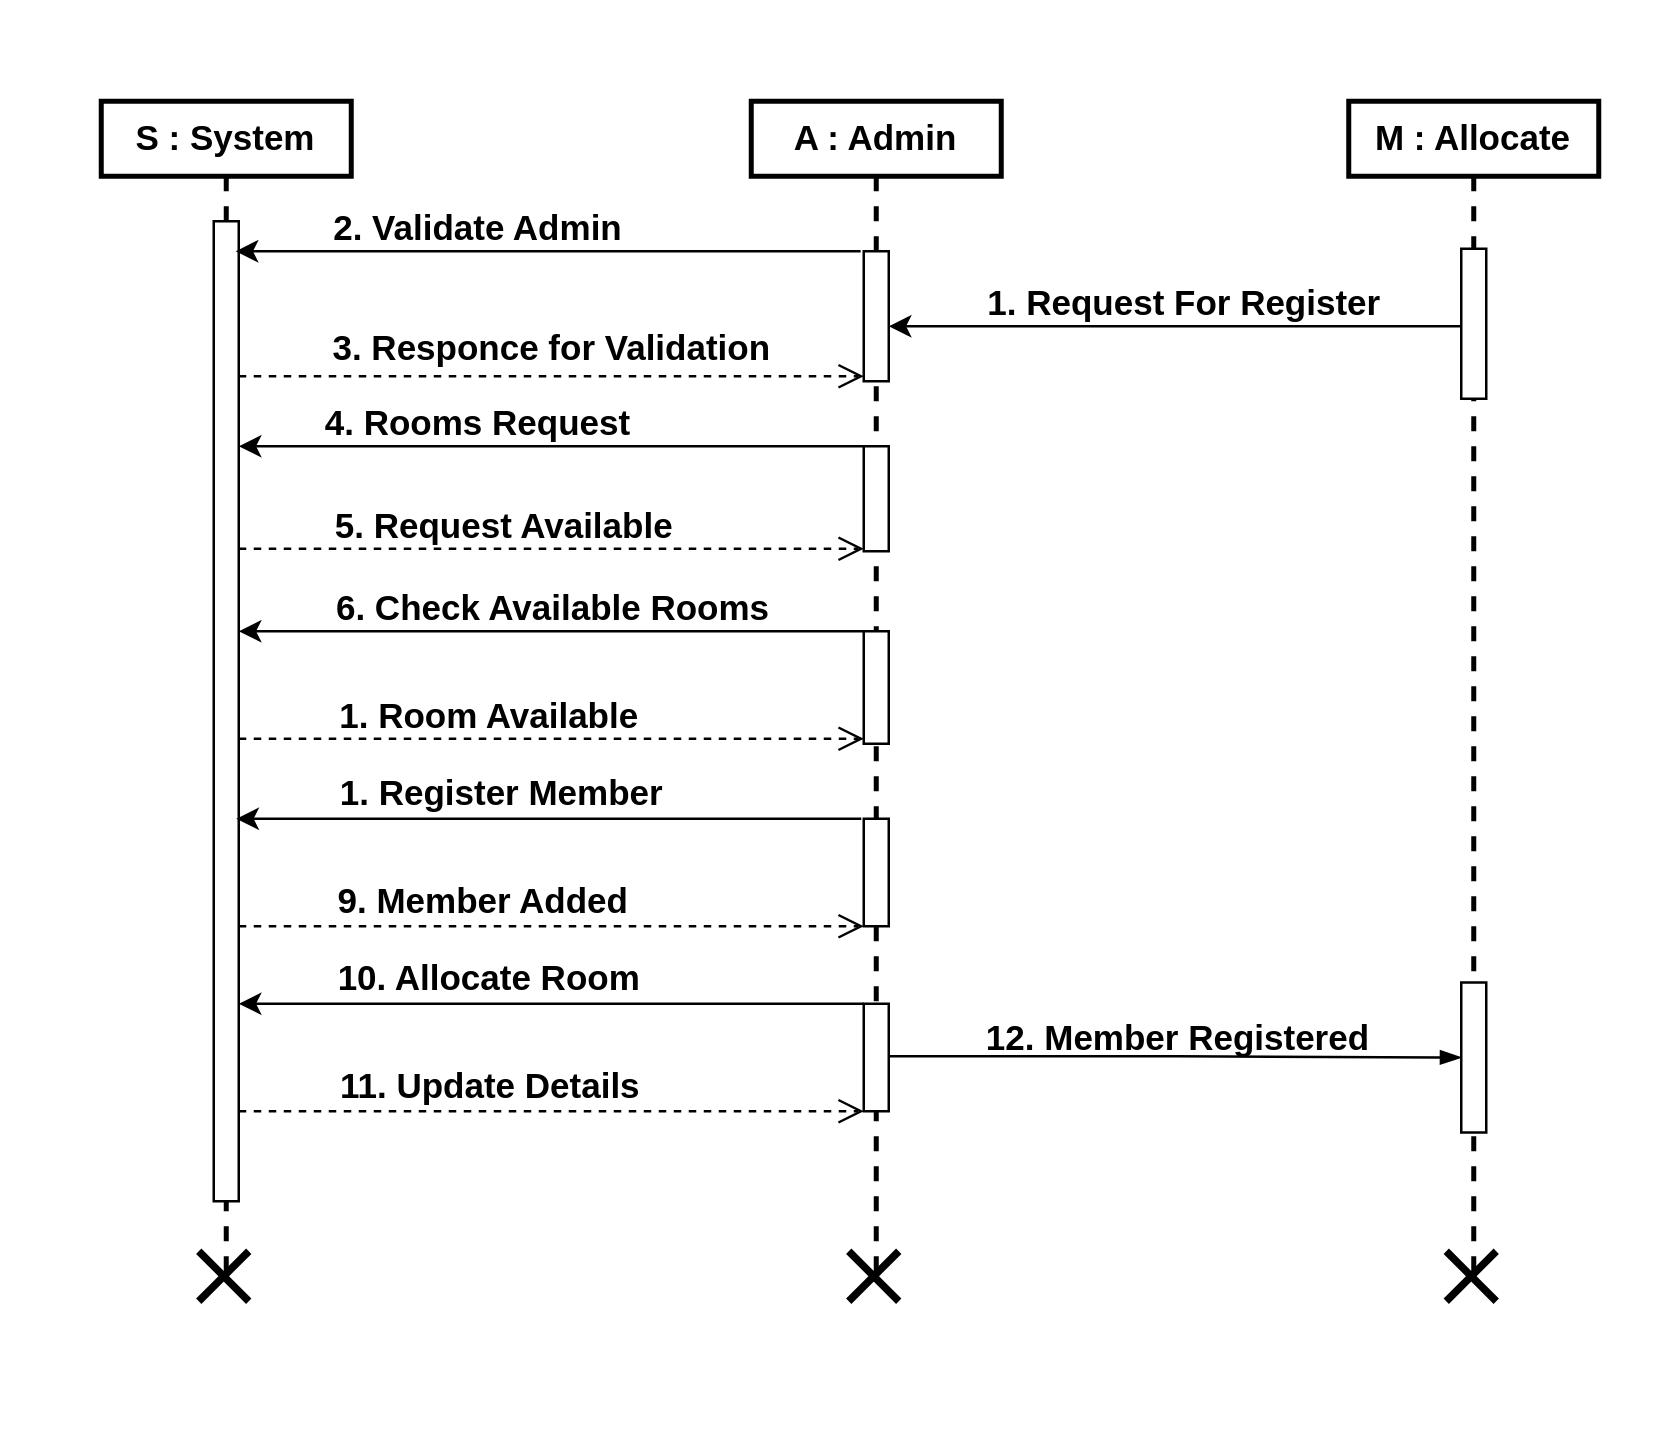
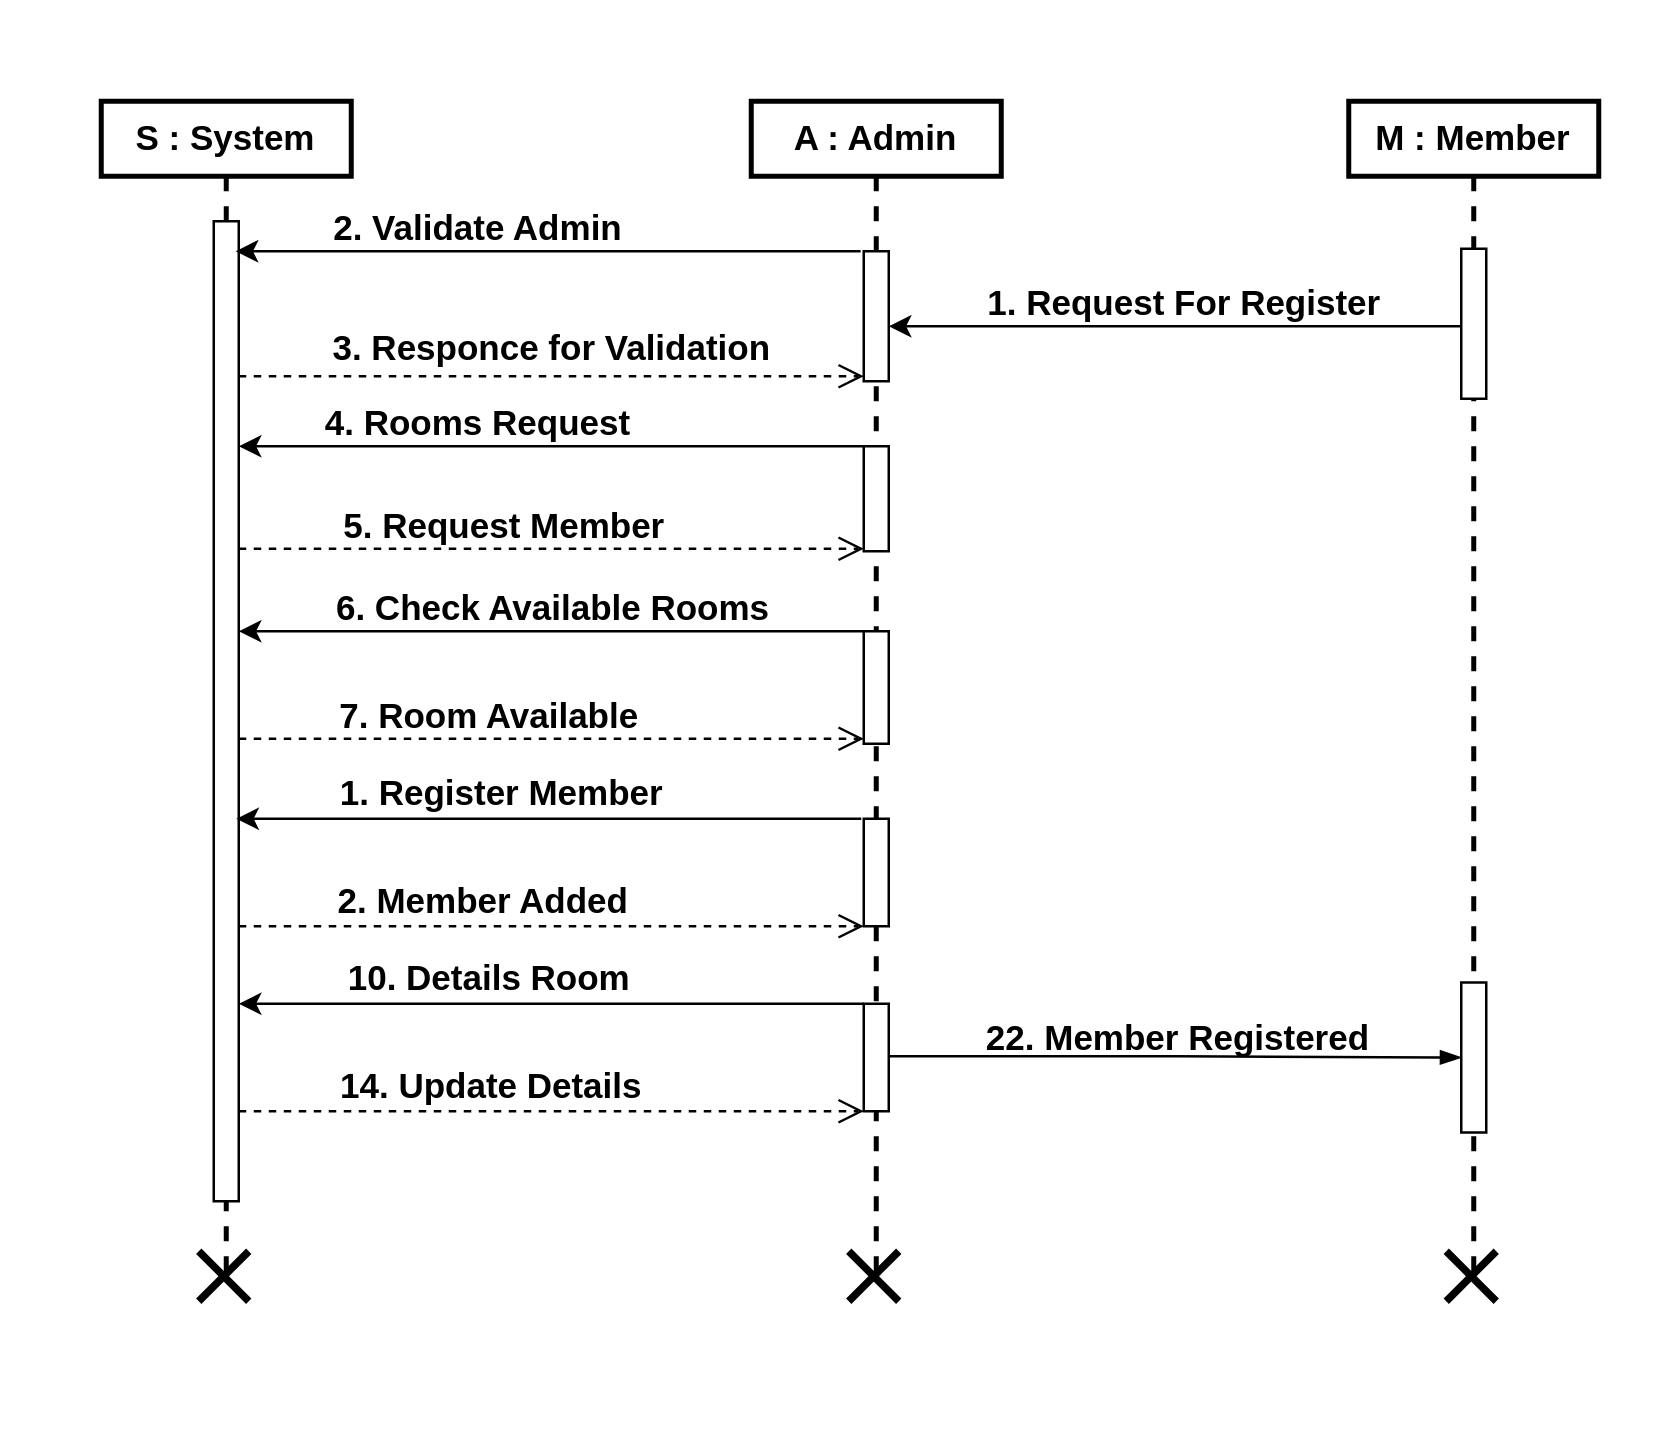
(1474, 139) -> (1474, 139)
(505, 526) -> (505, 526)
(490, 716) -> (490, 716)
(453, 901) -> (453, 901)
(490, 979) -> (490, 979)
(1179, 1039) -> (1179, 1039)
(473, 1086) -> (473, 1086)
